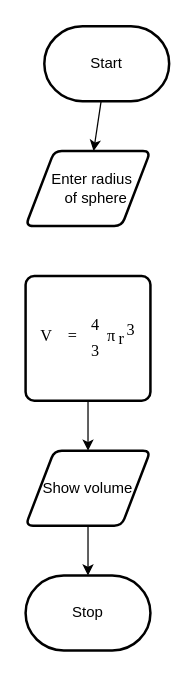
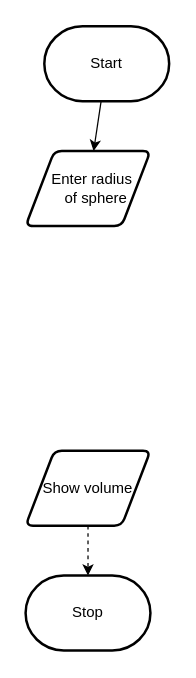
(88, 338) -> none
(88, 422) -> none
(88, 546) -> (88, 546)
